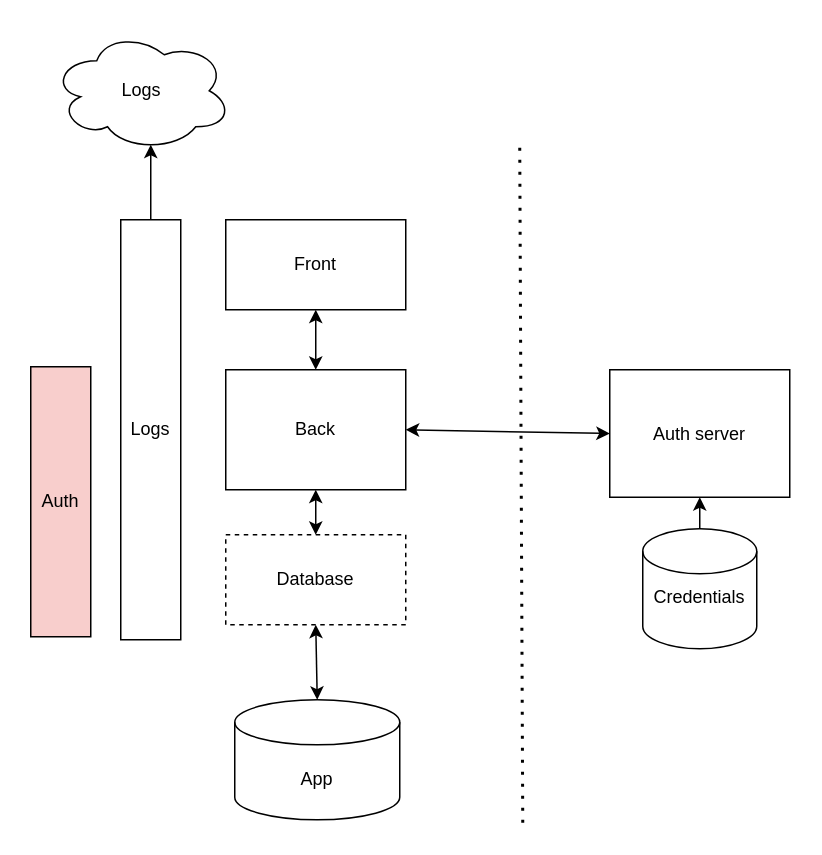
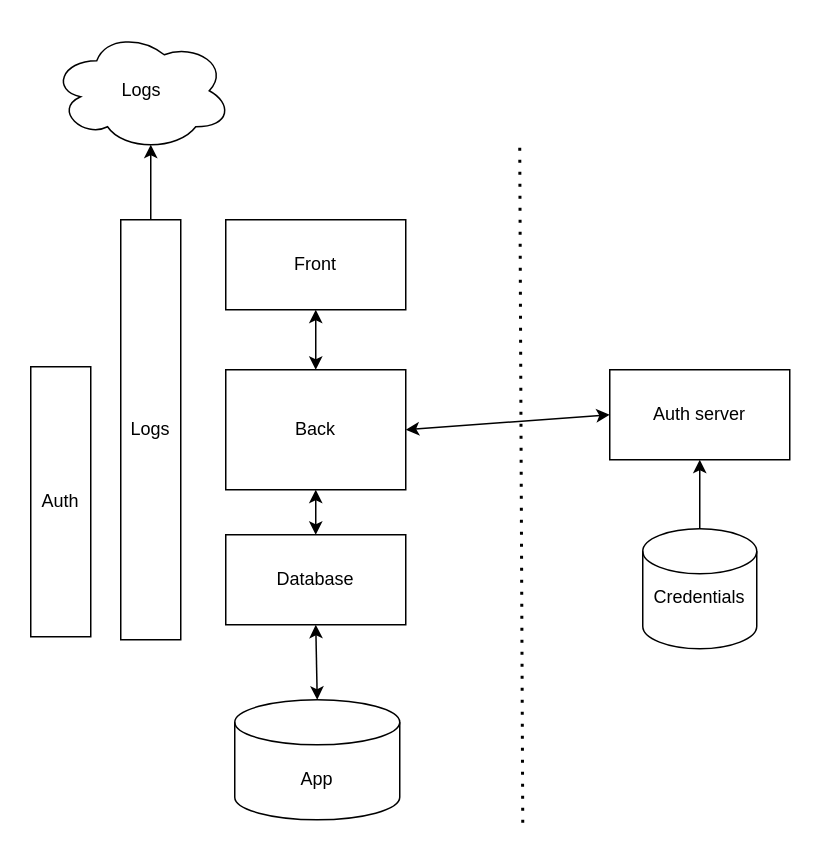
(700, 434) -> (700, 415)
(61, 502) -> (61, 502)
(316, 580) -> (316, 580)
